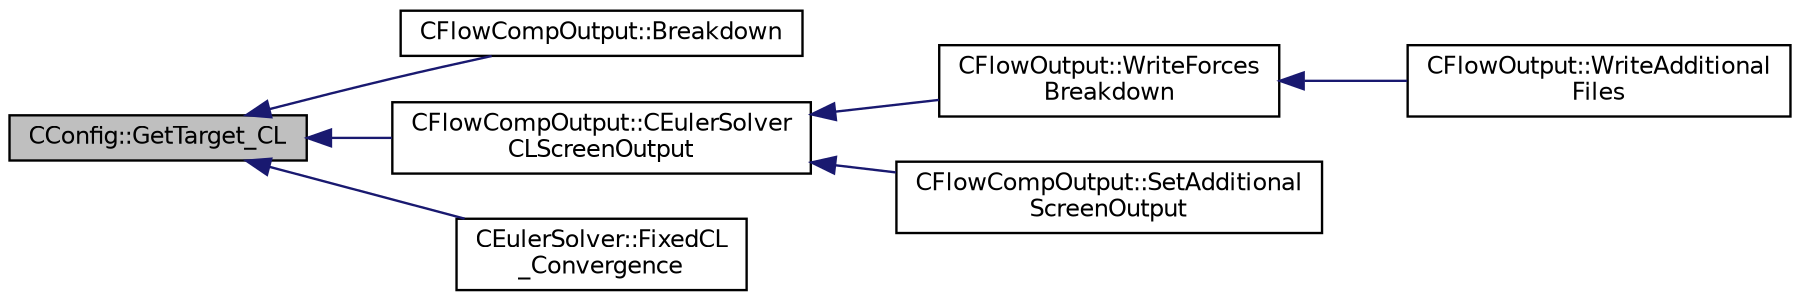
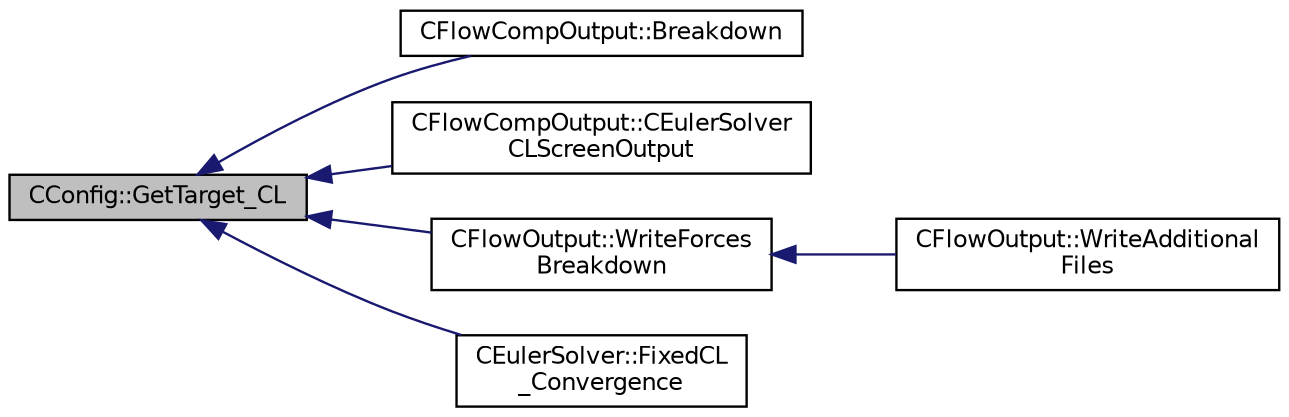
(887, 106) -> (381, 226)
(1109, 197) -> none
